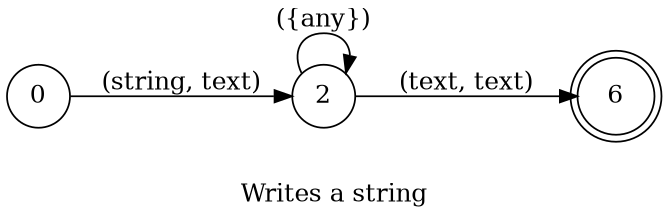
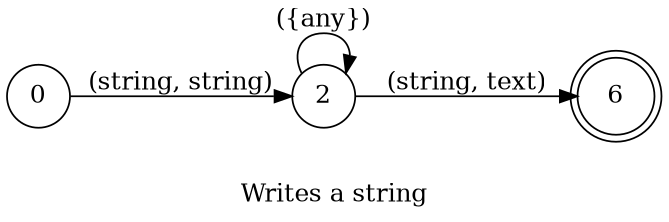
(181, 83) -> (181, 83)
(466, 83) -> (466, 83)
